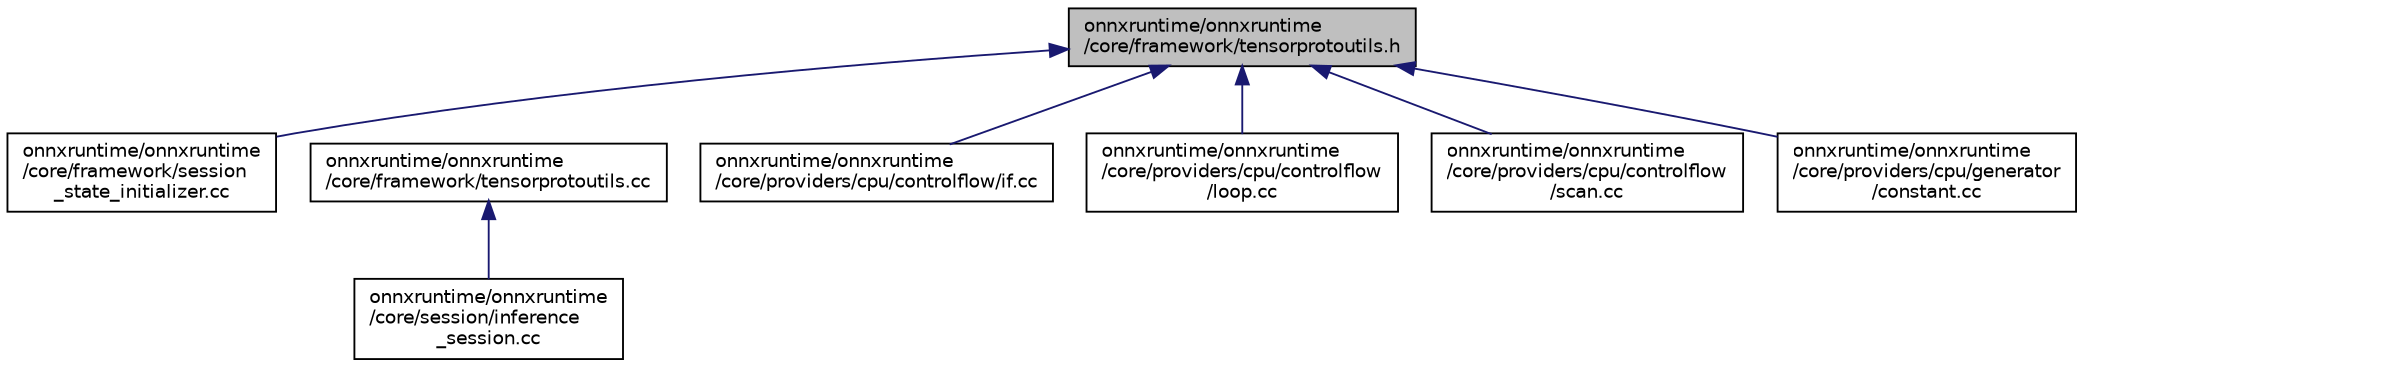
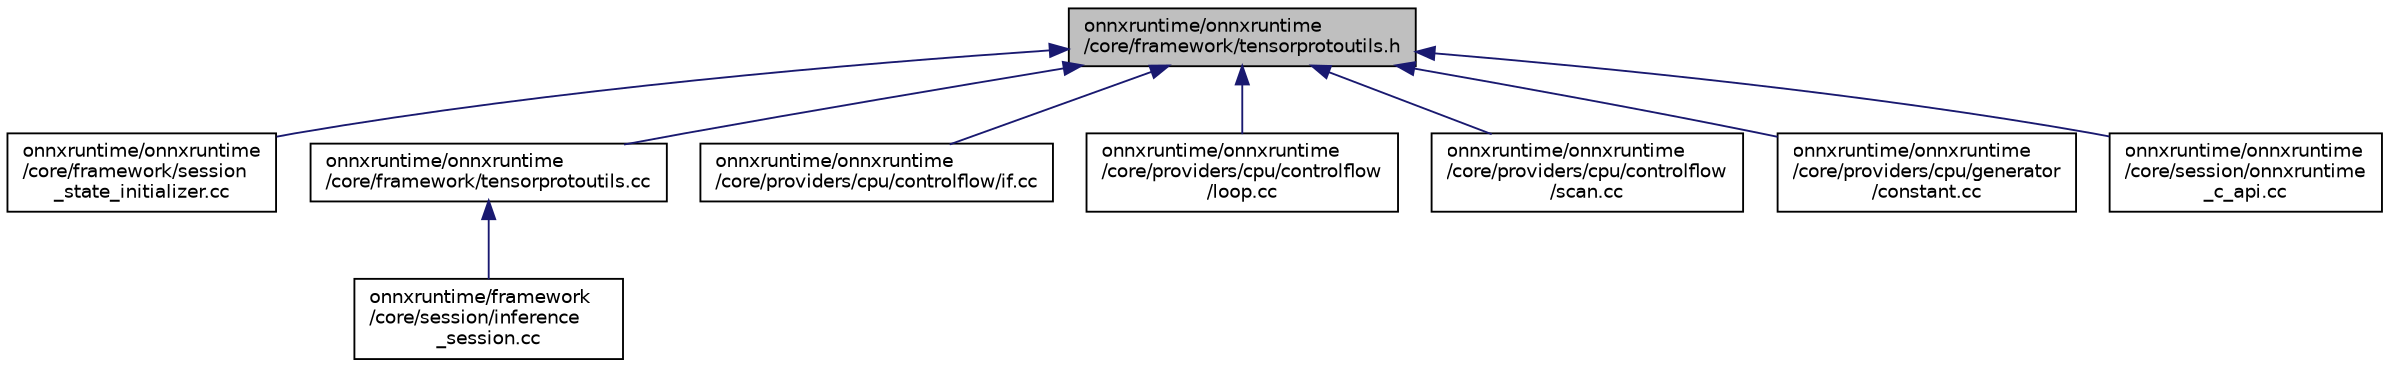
none -> (844, 105)
none -> (2246, 173)
(489, 319) -> (489, 319)
